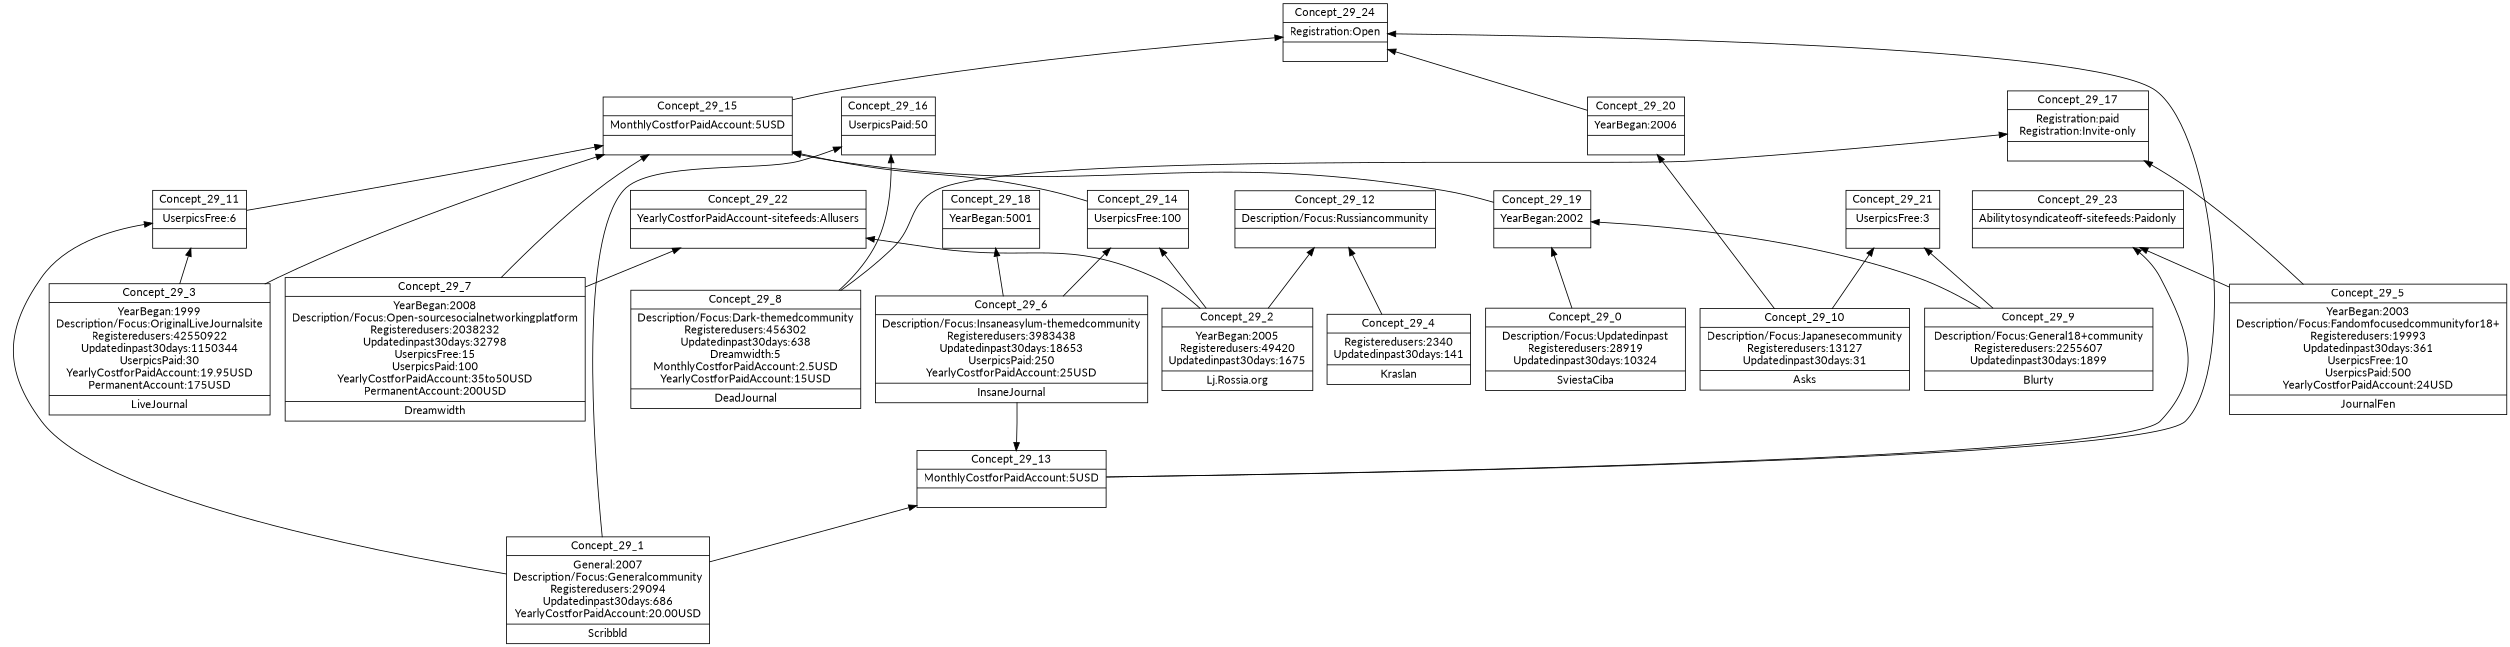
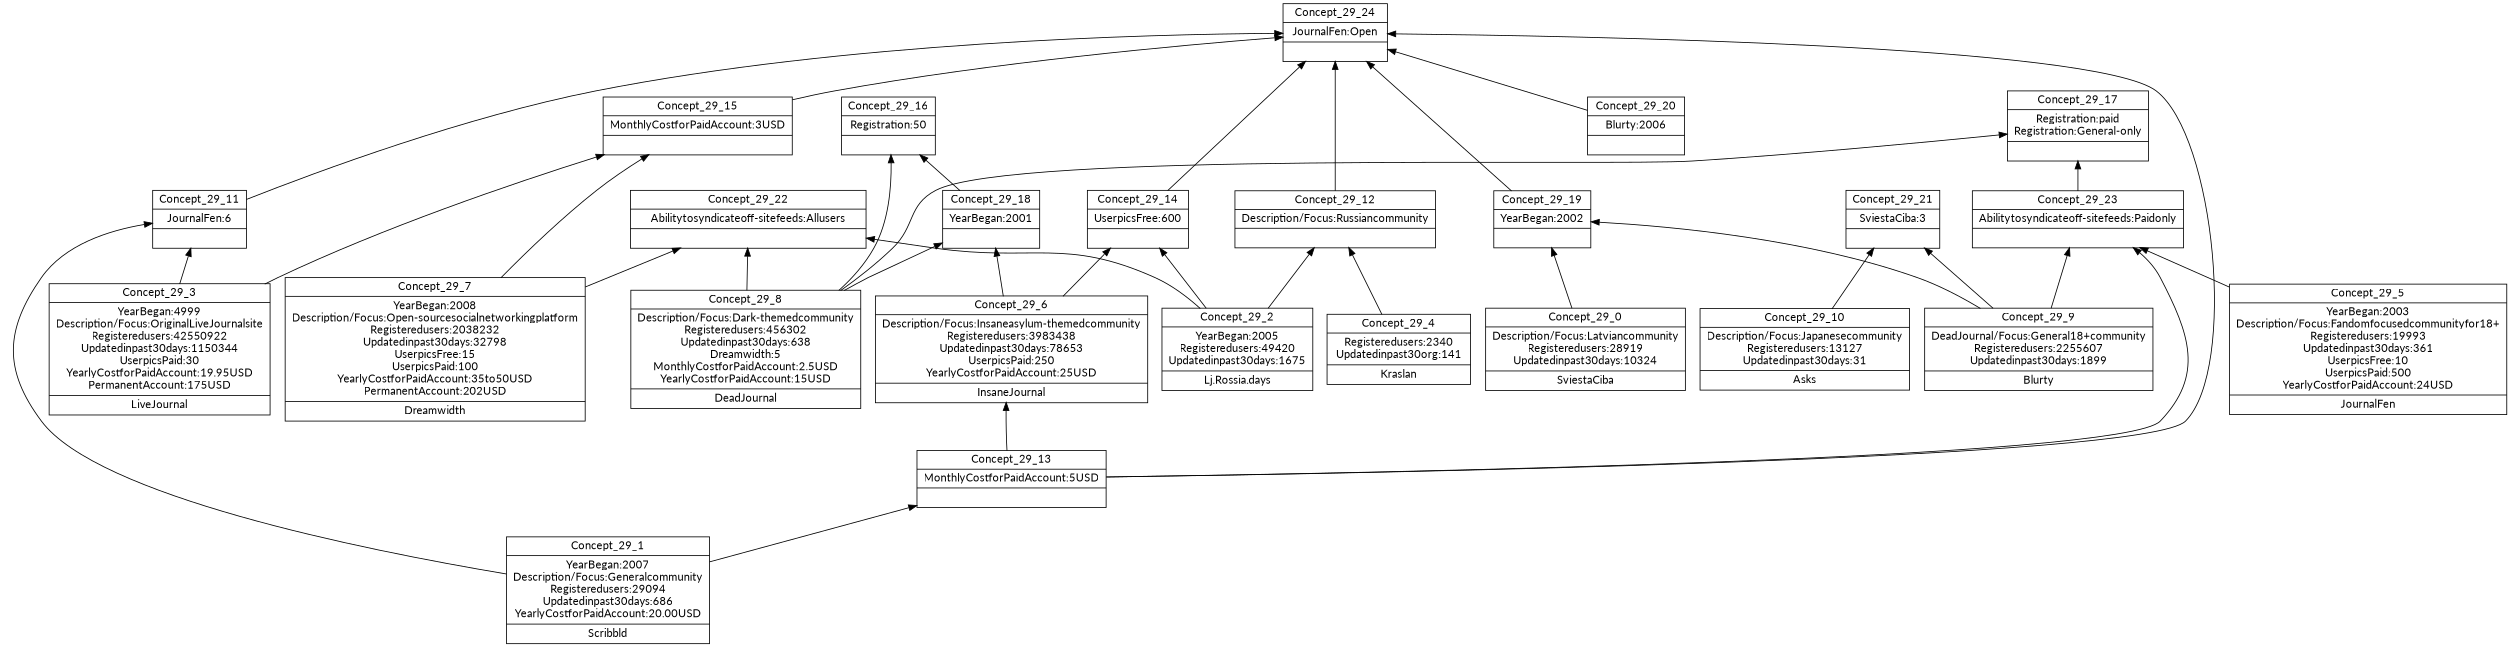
(1335, 32) -> (1335, 32)
(698, 125) -> (698, 125)
(888, 125) -> (888, 125)
(1636, 125) -> (1636, 125)
none -> (1335, 130)
(2078, 131) -> (2078, 131)
(1148, 174) -> (1442, 129)
(421, 180) -> (752, 66)
(1002, 182) -> (1234, 129)
(200, 218) -> (200, 218)
(748, 218) -> (748, 218)
(991, 218) -> (991, 218)
(1138, 218) -> (1138, 218)
(1893, 218) -> (1893, 218)
(2231, 221) -> (2078, 180)
(1724, 242) -> none
(600, 253) -> (943, 175)
none -> (889, 268)
none -> (747, 273)
none -> (2059, 282)
(160, 312) -> (160, 312)
(1586, 336) -> (1586, 336)
(2039, 336) -> (2039, 336)
(1012, 349) -> (1012, 349)
(1399, 355) -> (1399, 355)
(1237, 380) -> (1237, 380)
(435, 391) -> (435, 391)
(1017, 422) -> (1006, 431)
(608, 565) -> (608, 565)
